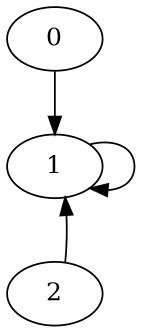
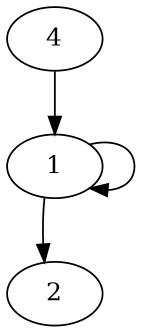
(55, 39) -> (55, 39)
(67, 239) -> (43, 221)
